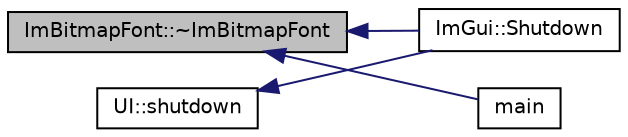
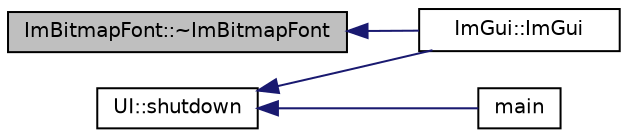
(519, 30) -> (519, 30)
(381, 78) -> (378, 108)
